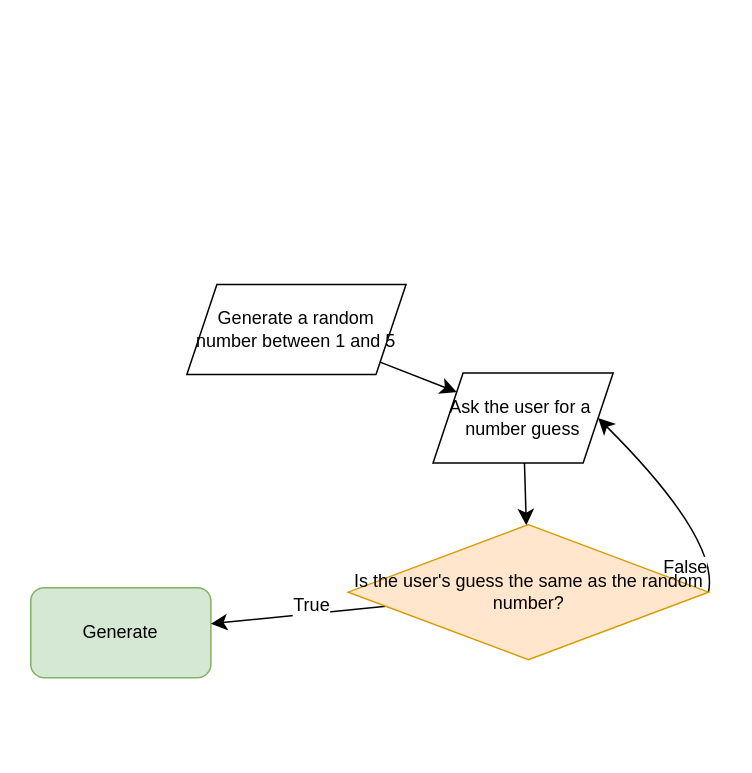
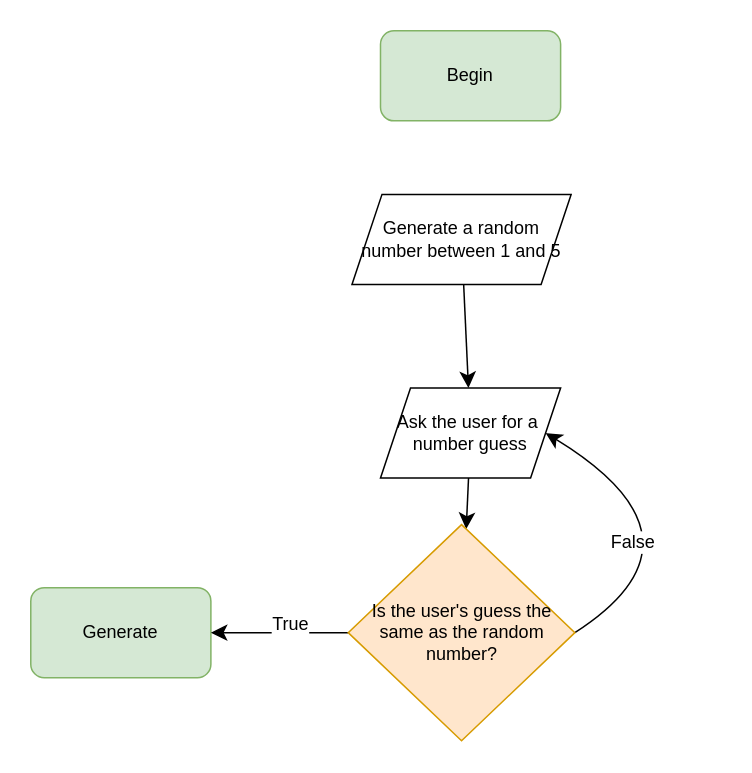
none -> (470, 76)
(296, 329) -> (461, 239)
(523, 418) -> (470, 433)
(528, 592) -> (461, 632)
